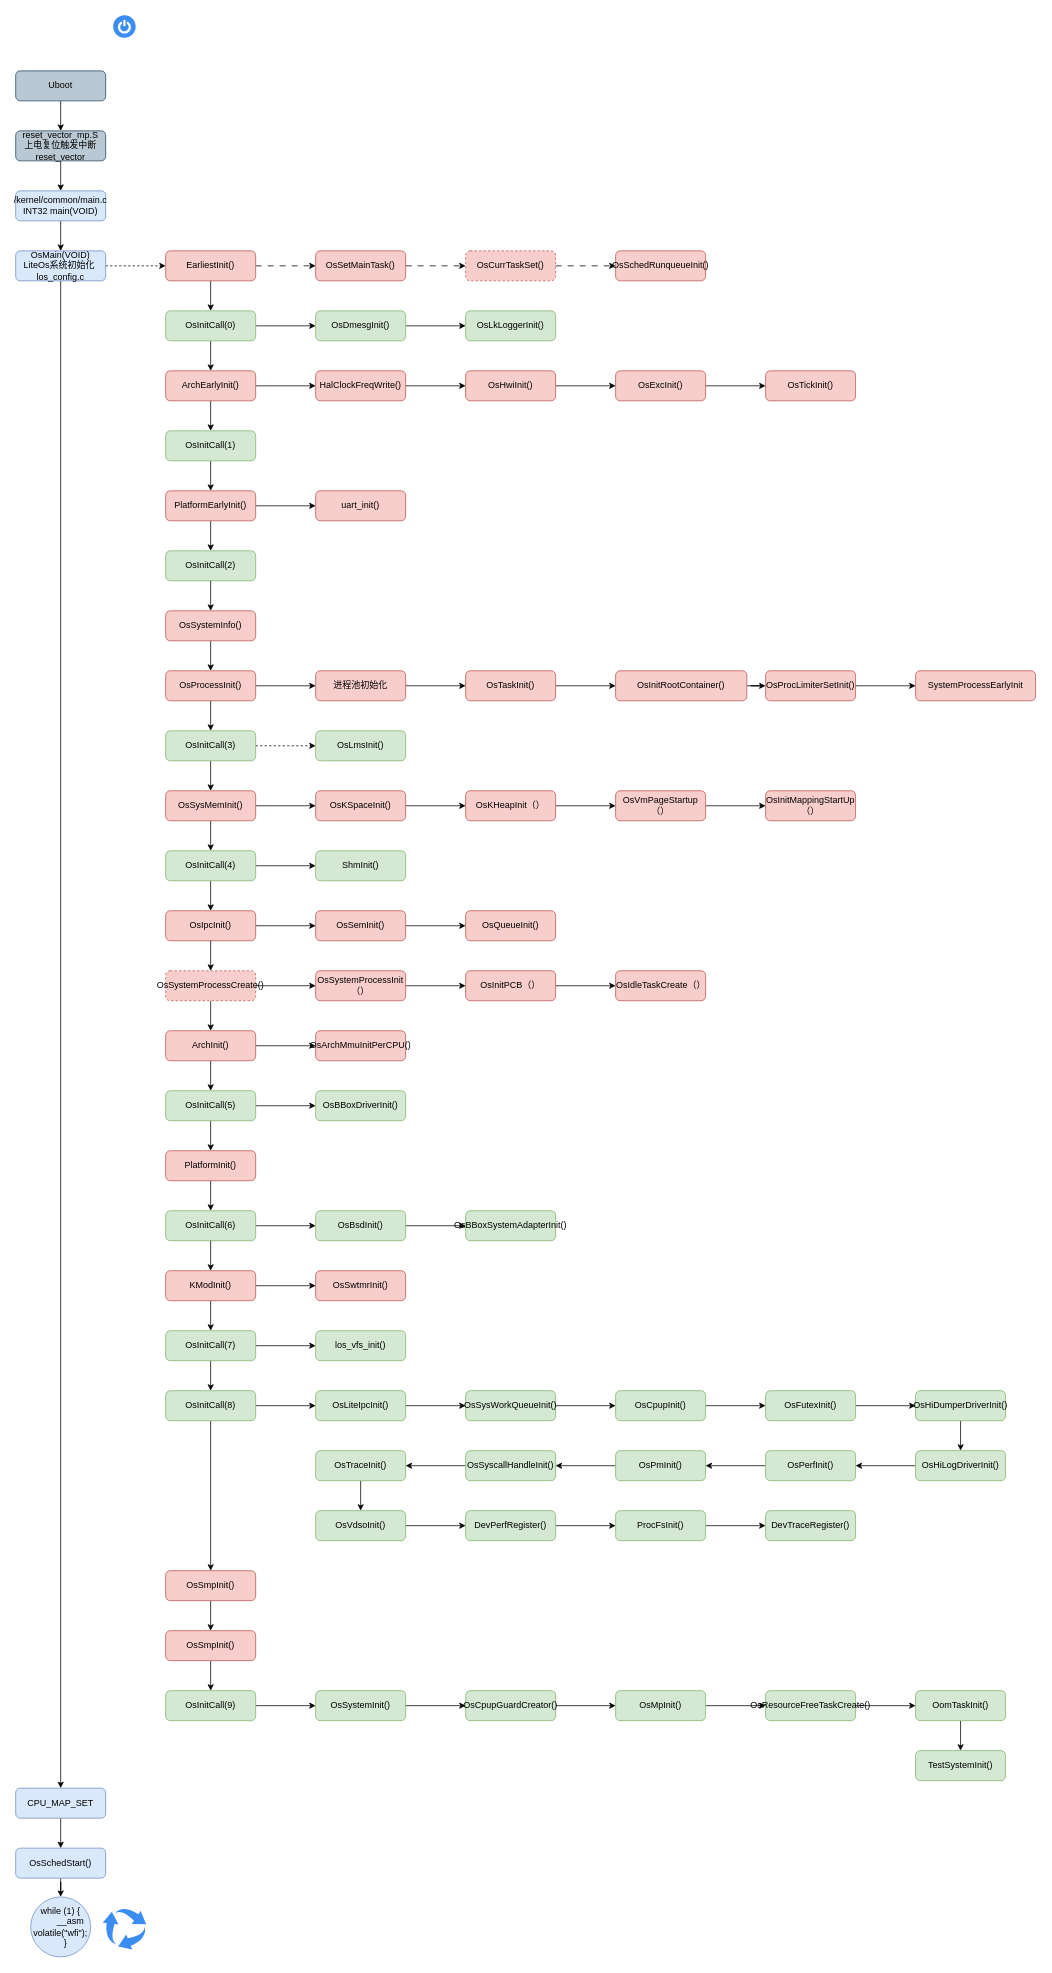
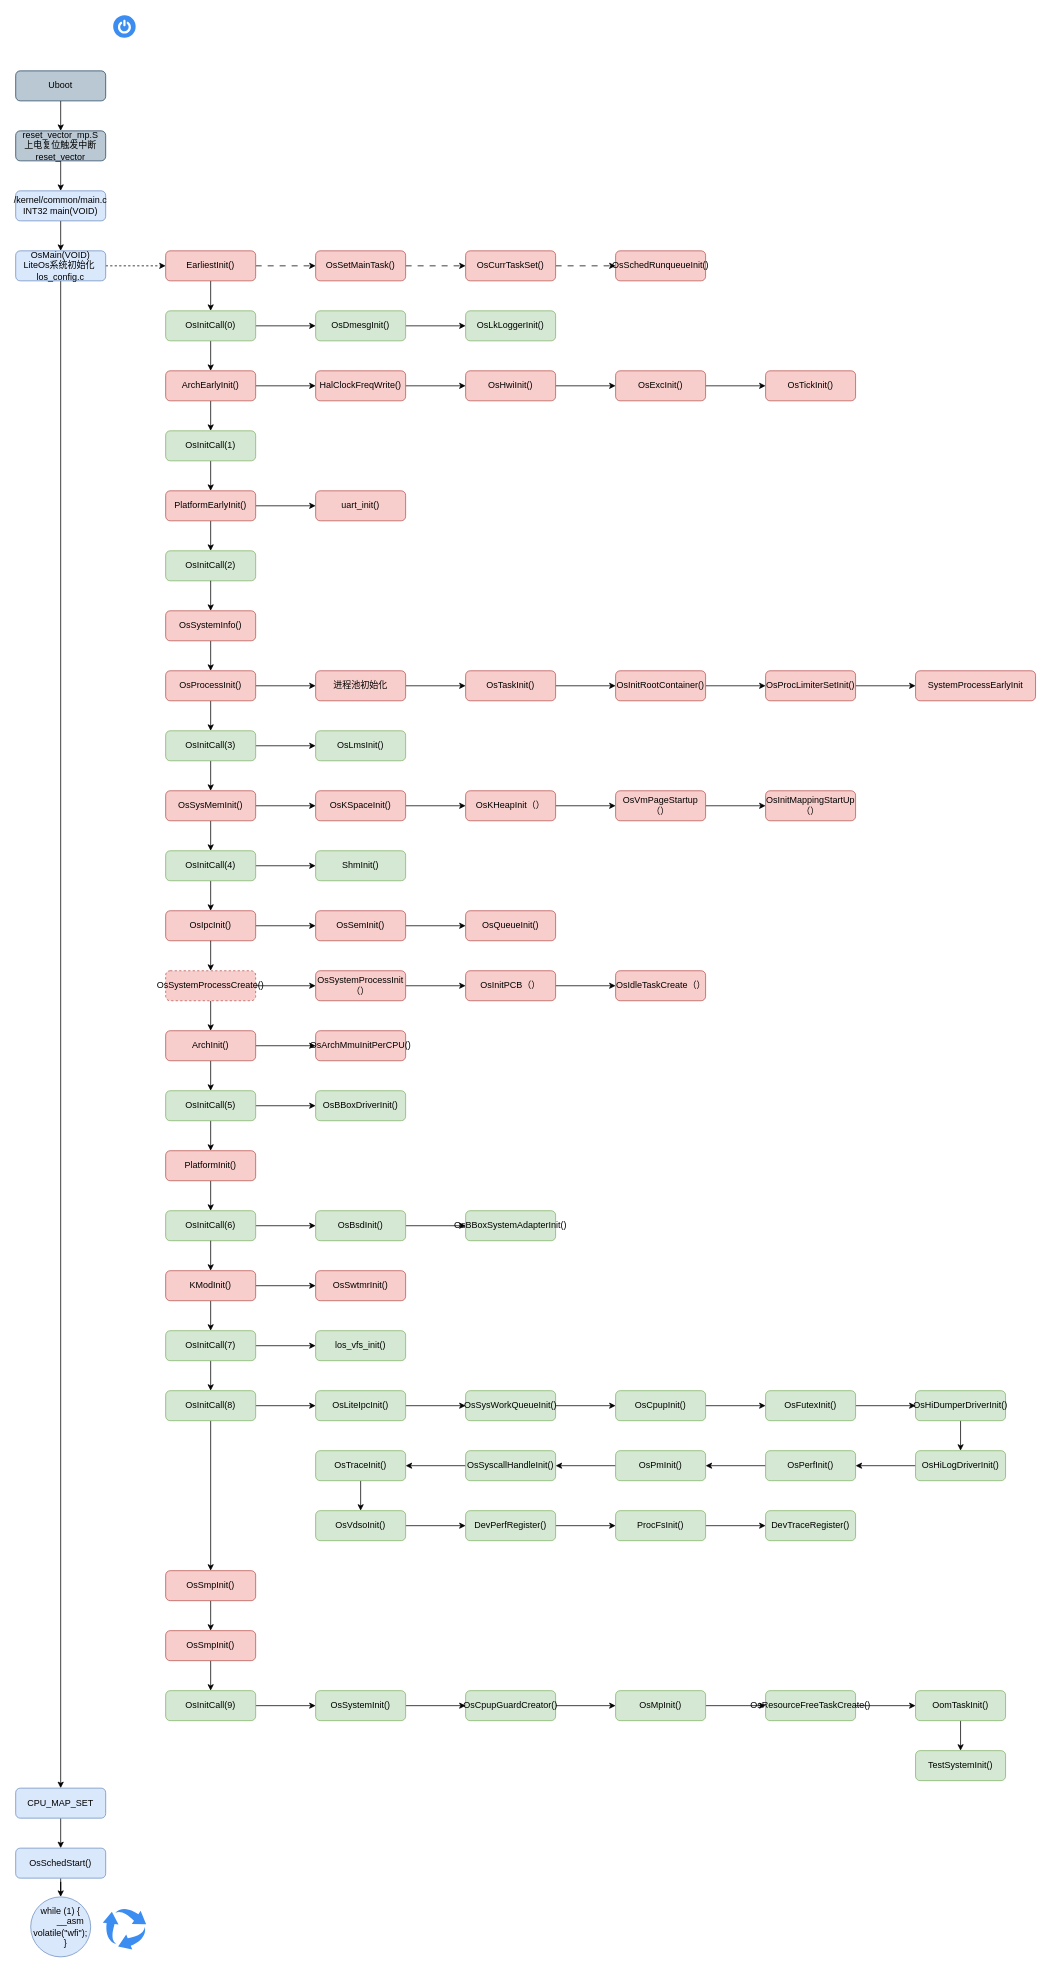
(510, 266) -> (510, 266)
(681, 686) -> (660, 686)
(283, 746) -> (283, 746)
